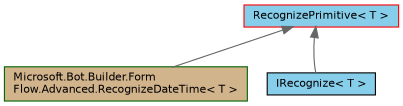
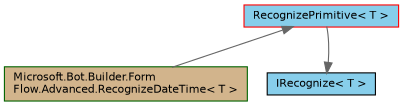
(314, 56) -> (329, 44)
